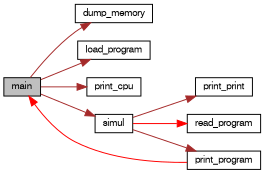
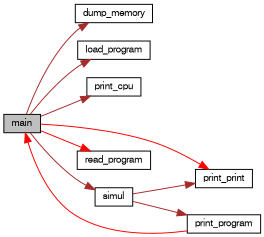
(155, 124) -> (61, 139)
none -> (123, 134)
